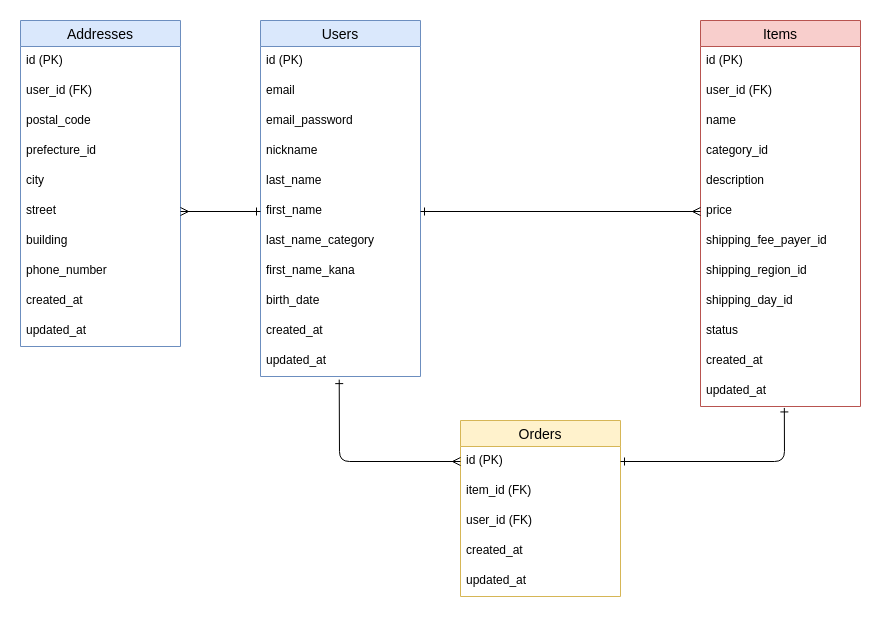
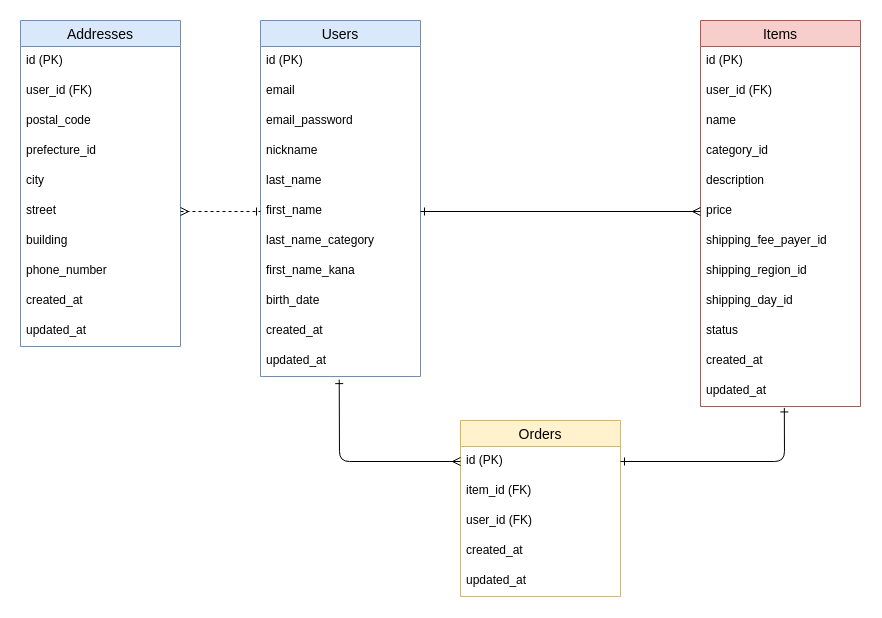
(220, 212) -> (220, 212)
